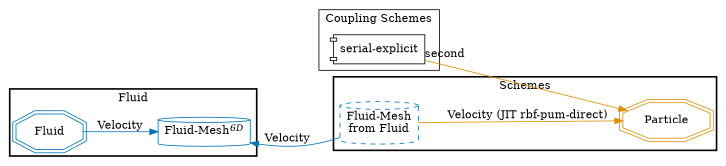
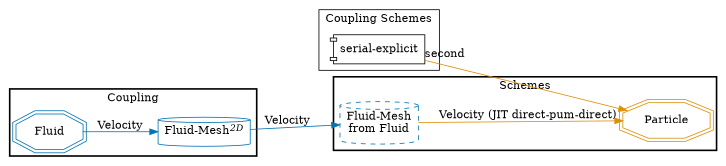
(133, 98) -> (133, 98)
(528, 115) -> (528, 115)
(237, 131) -> (237, 131)
(300, 146) -> (291, 127)
